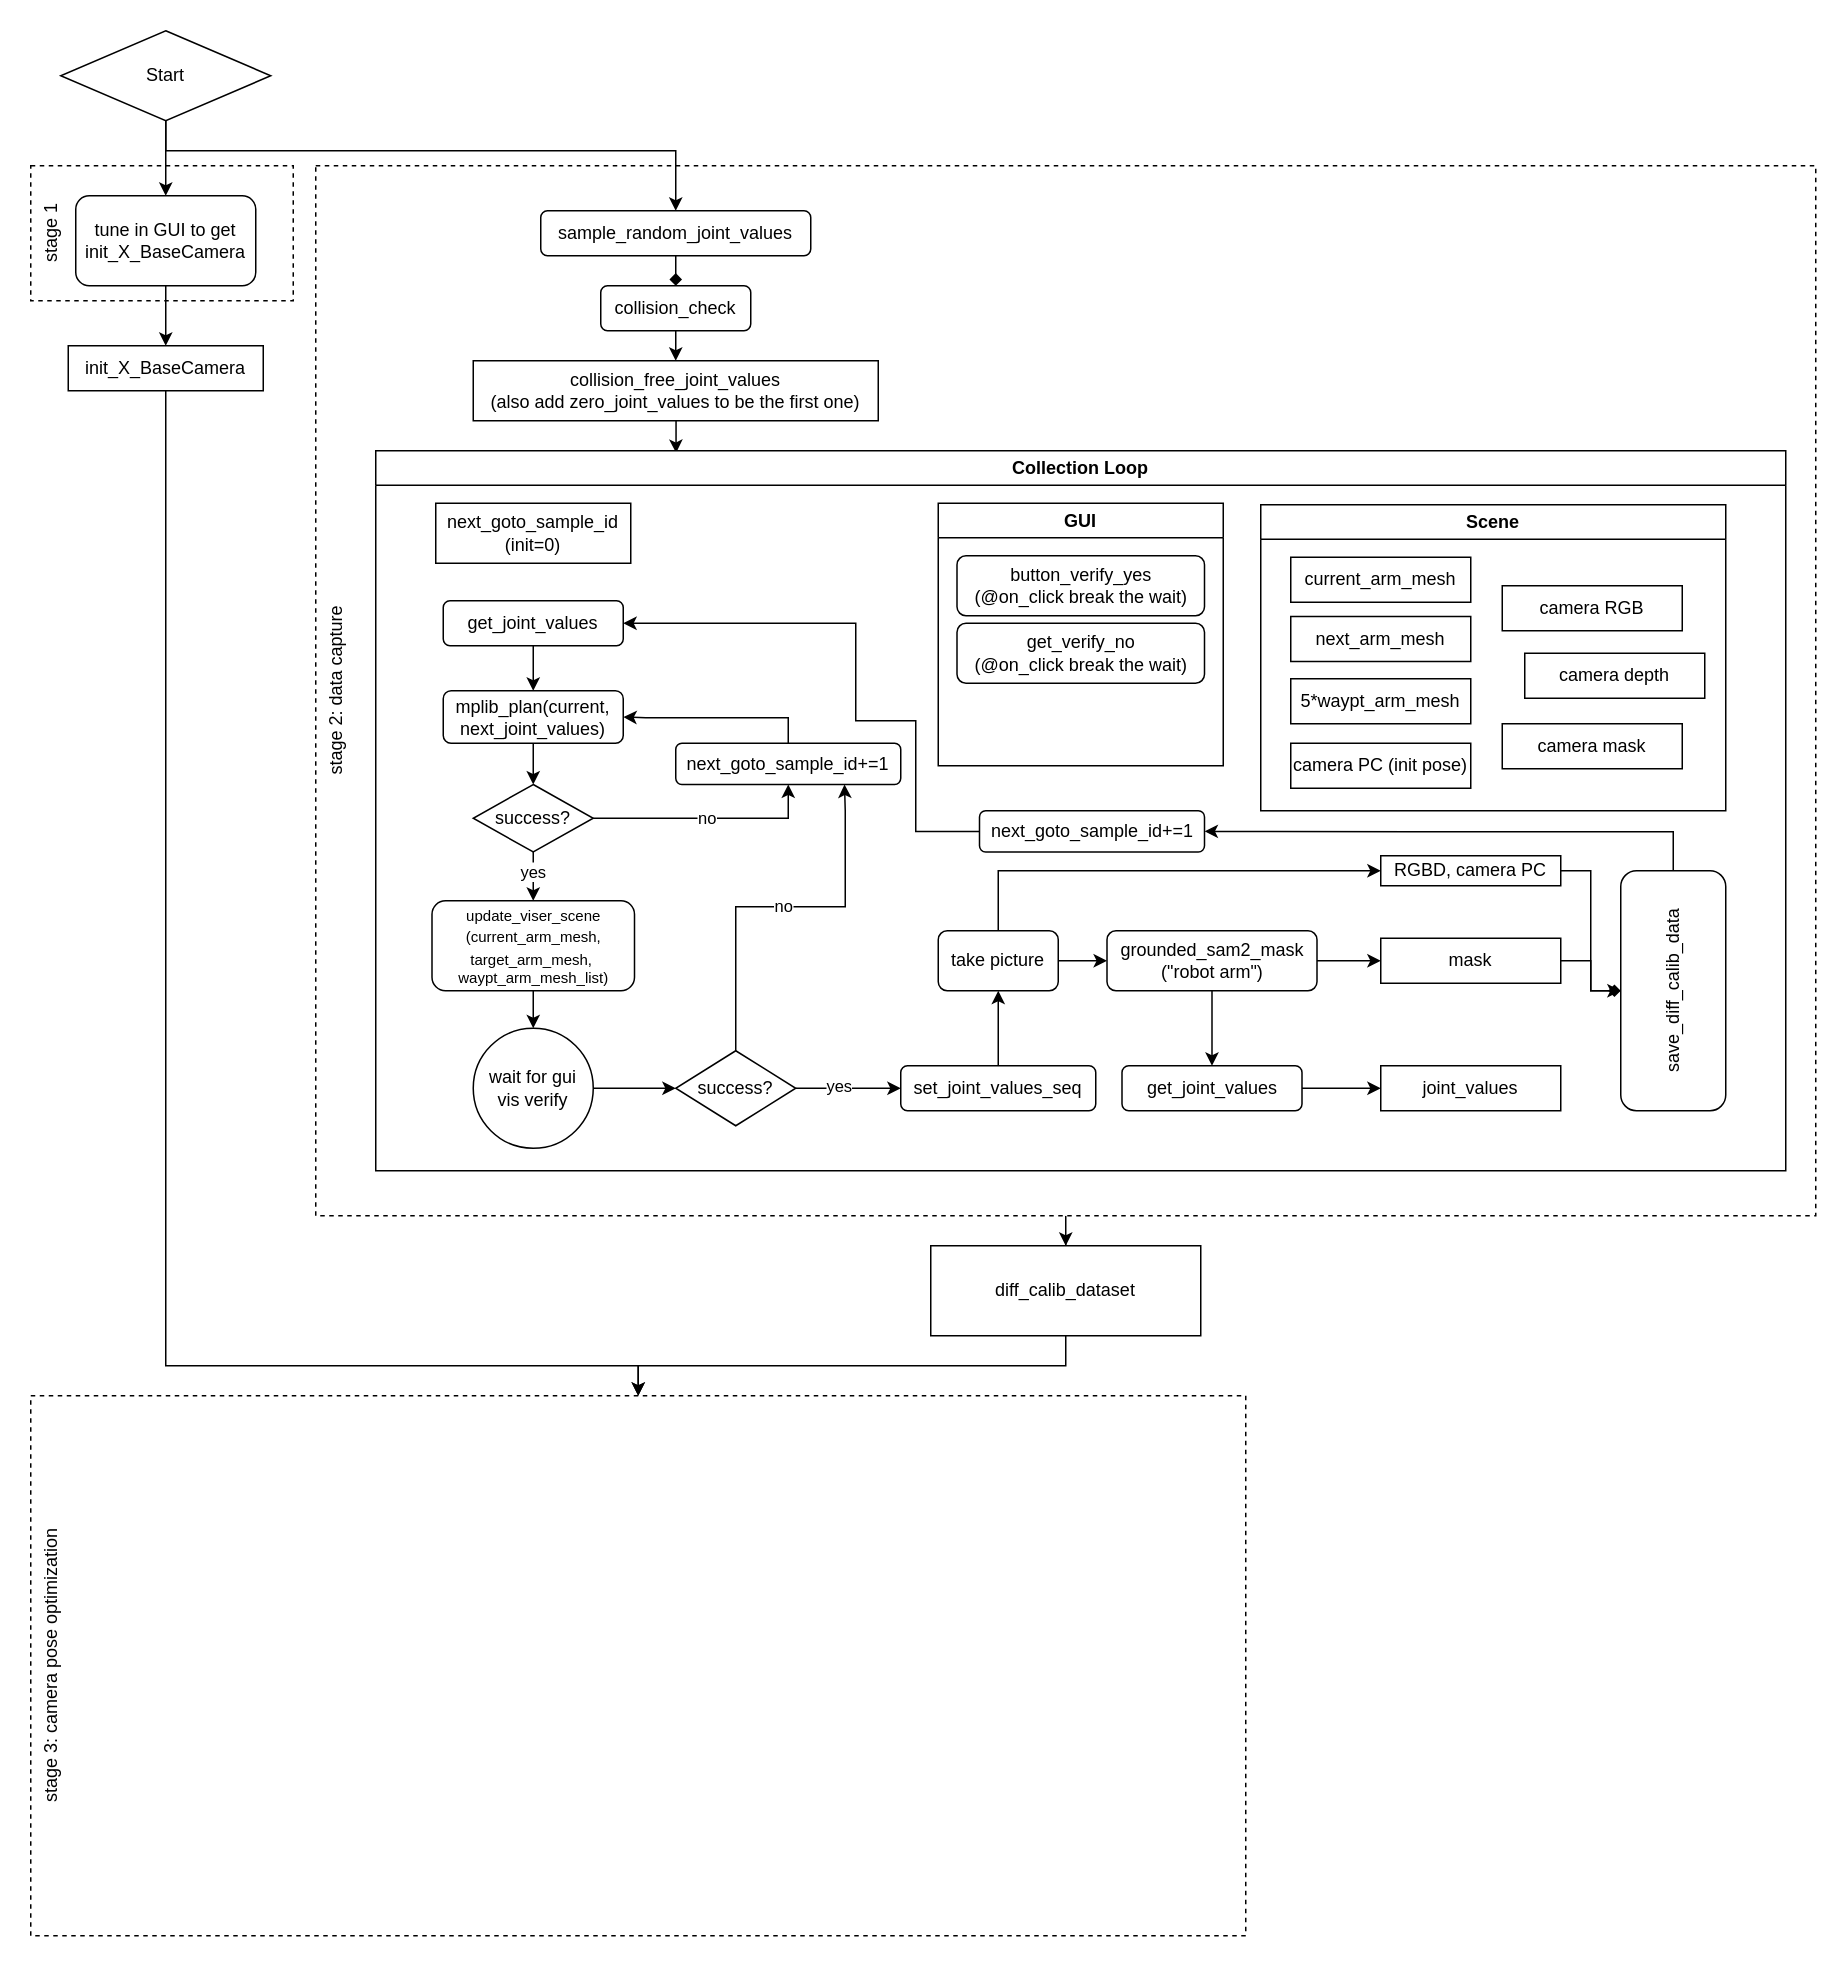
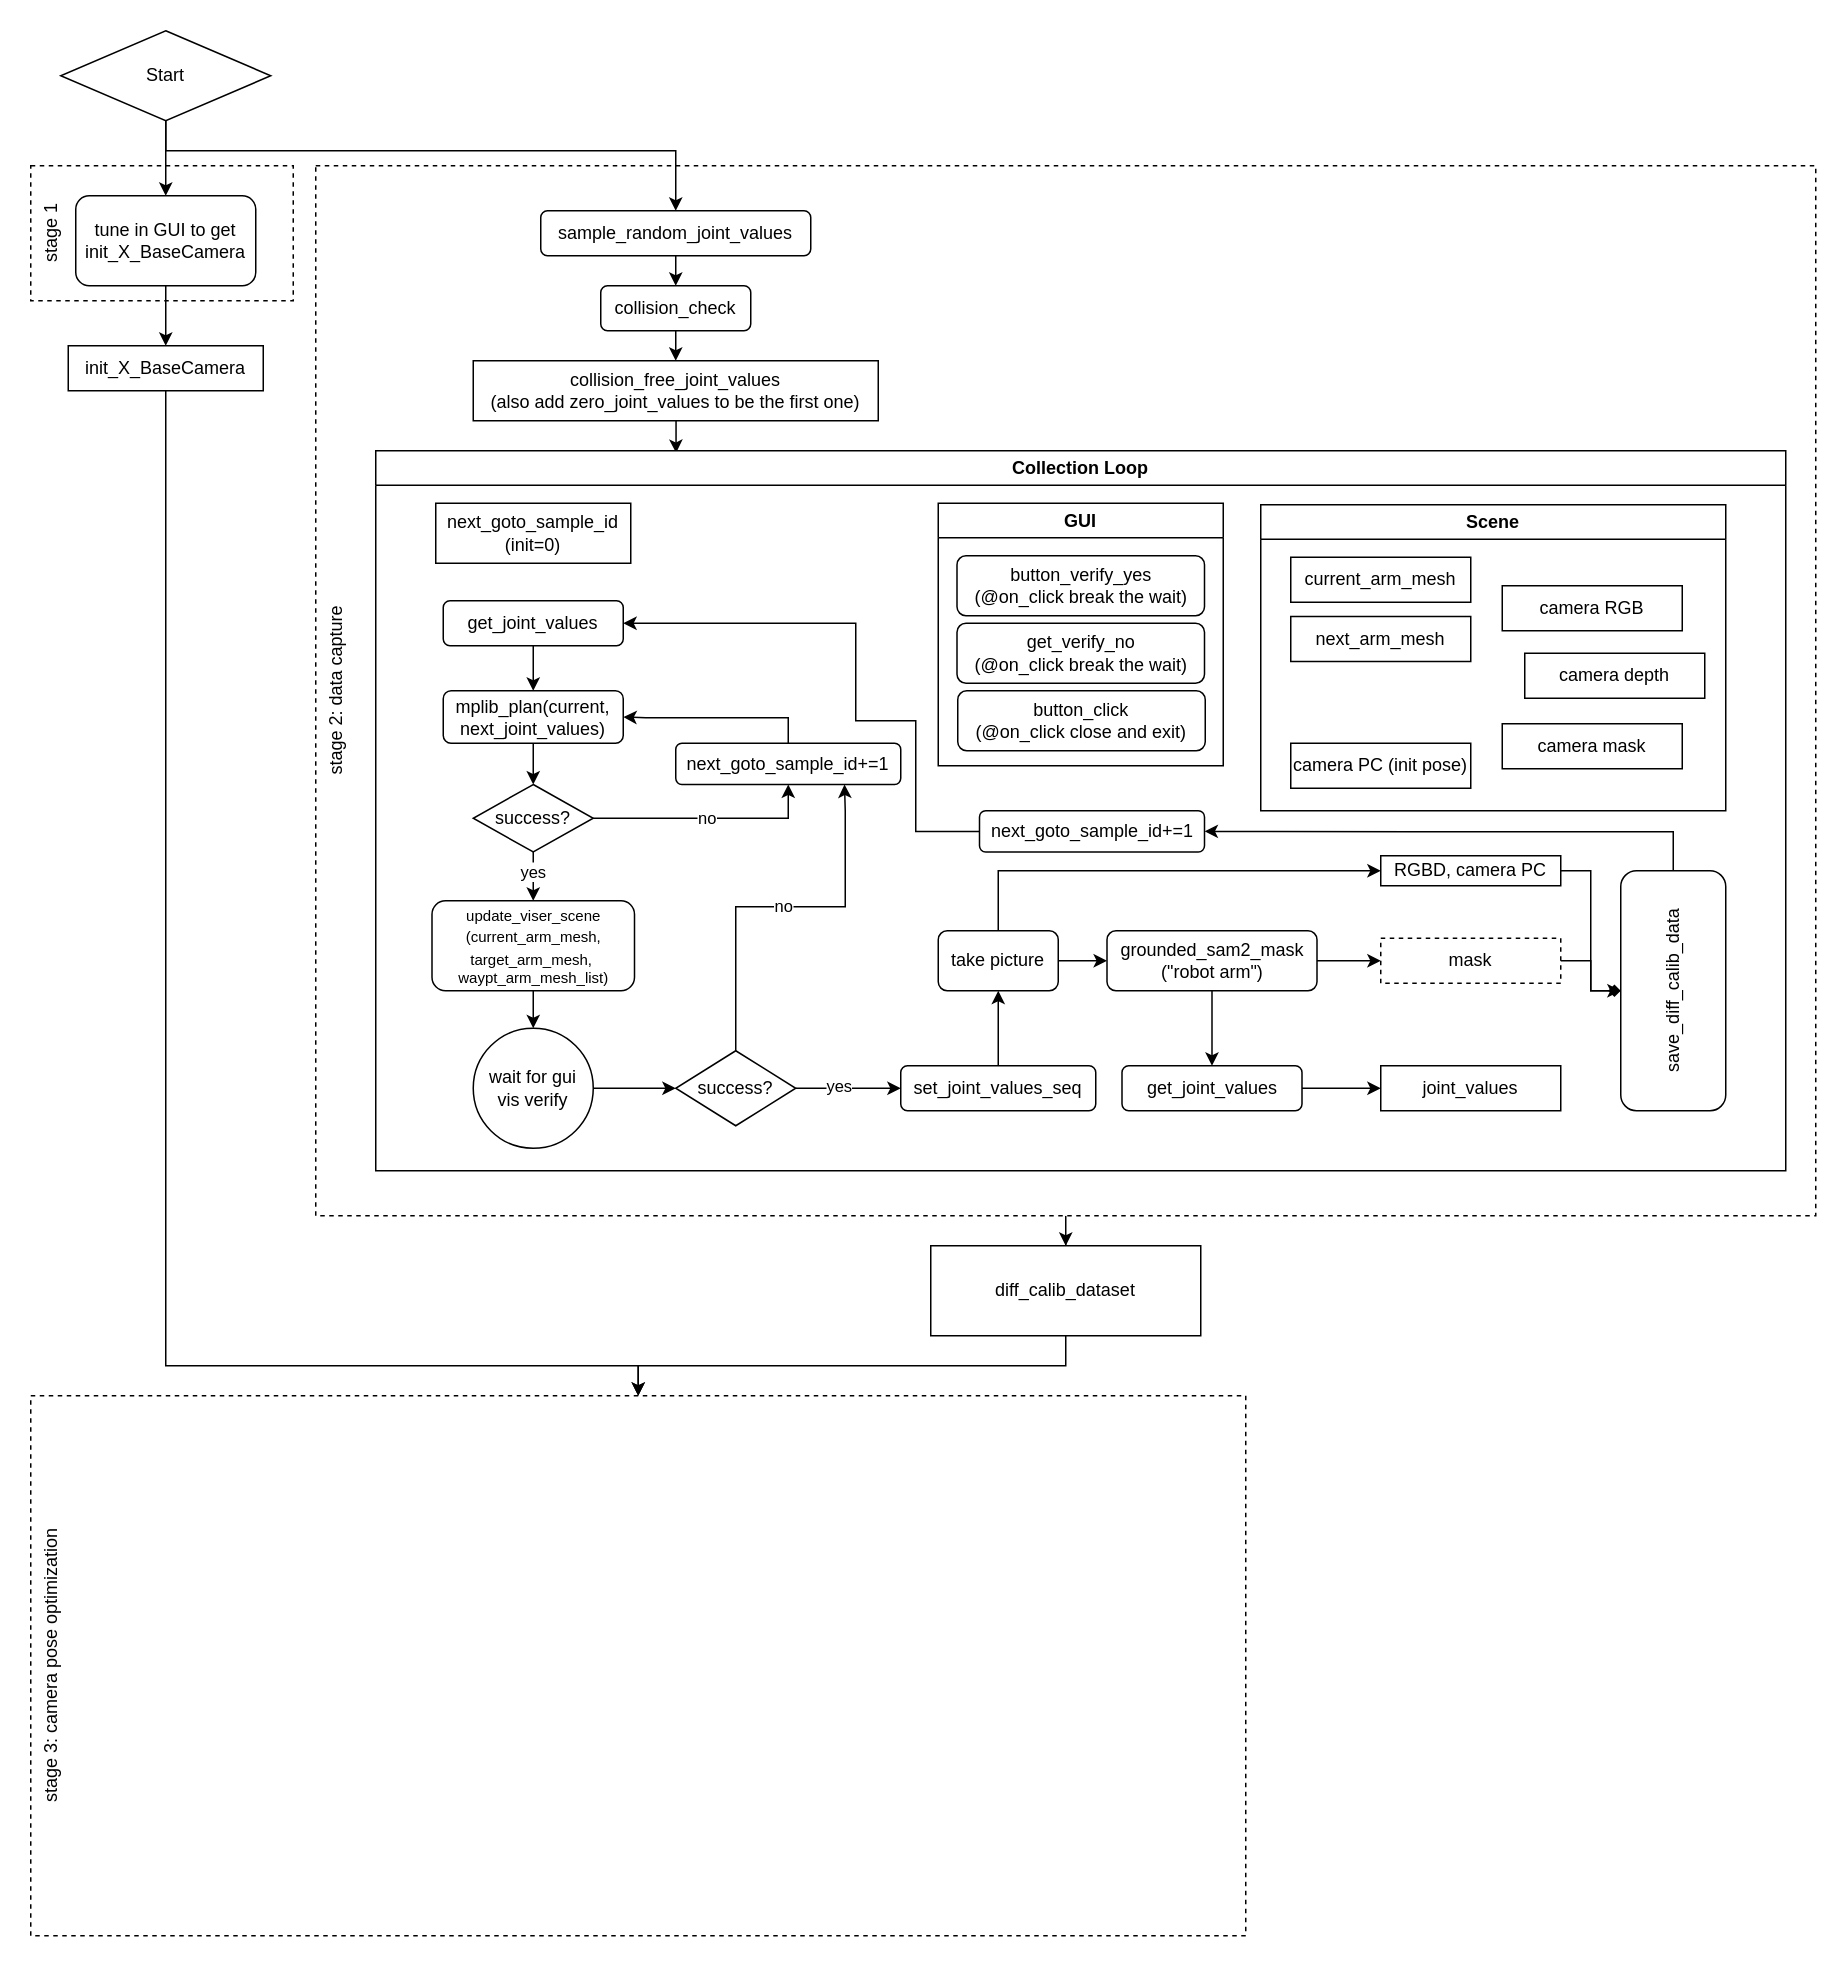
(676, 273) -> (676, 274)
(1381, 701) -> none
none -> (1082, 721)
(1471, 961) -> (1471, 961)
